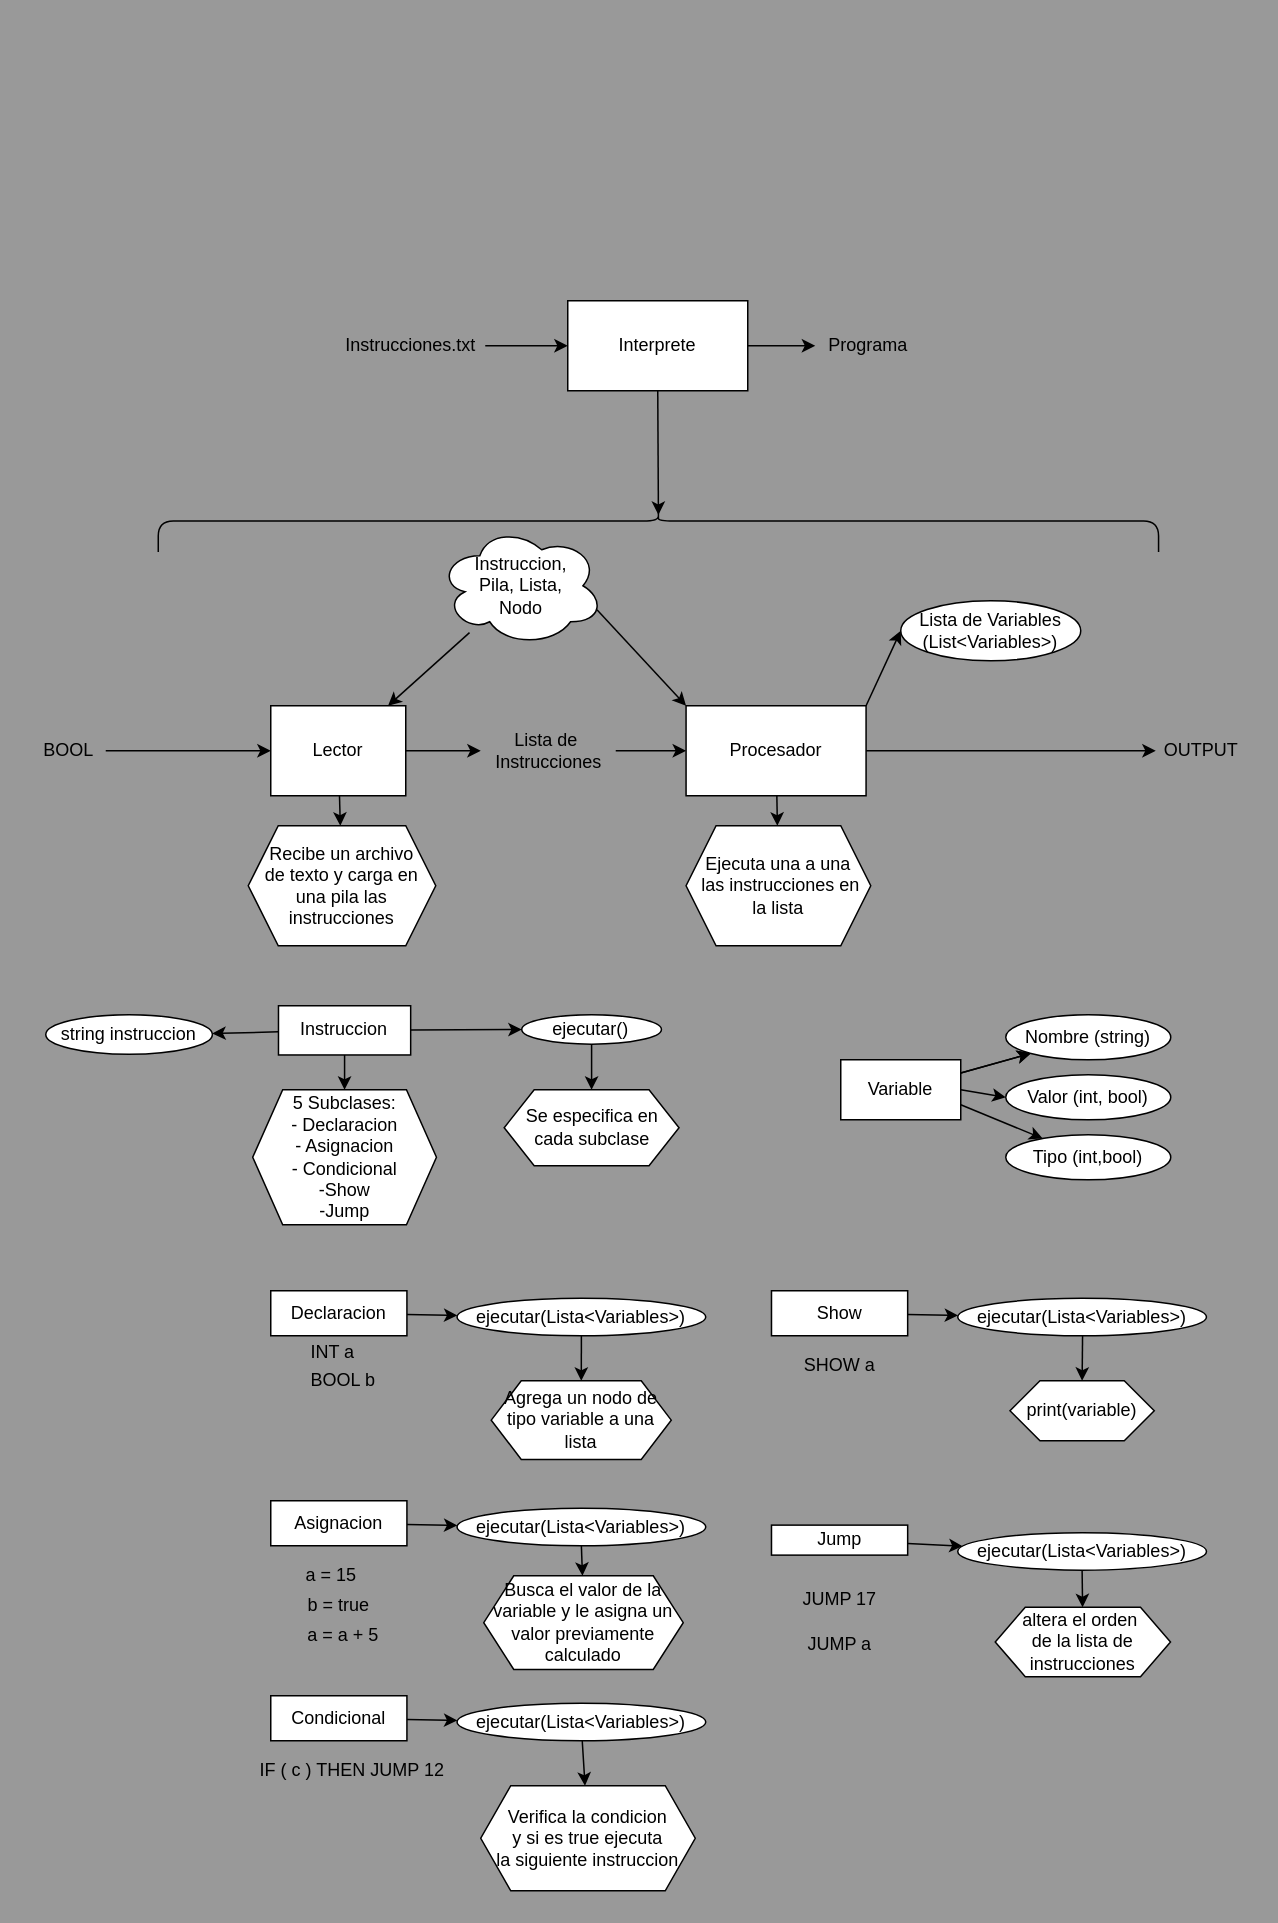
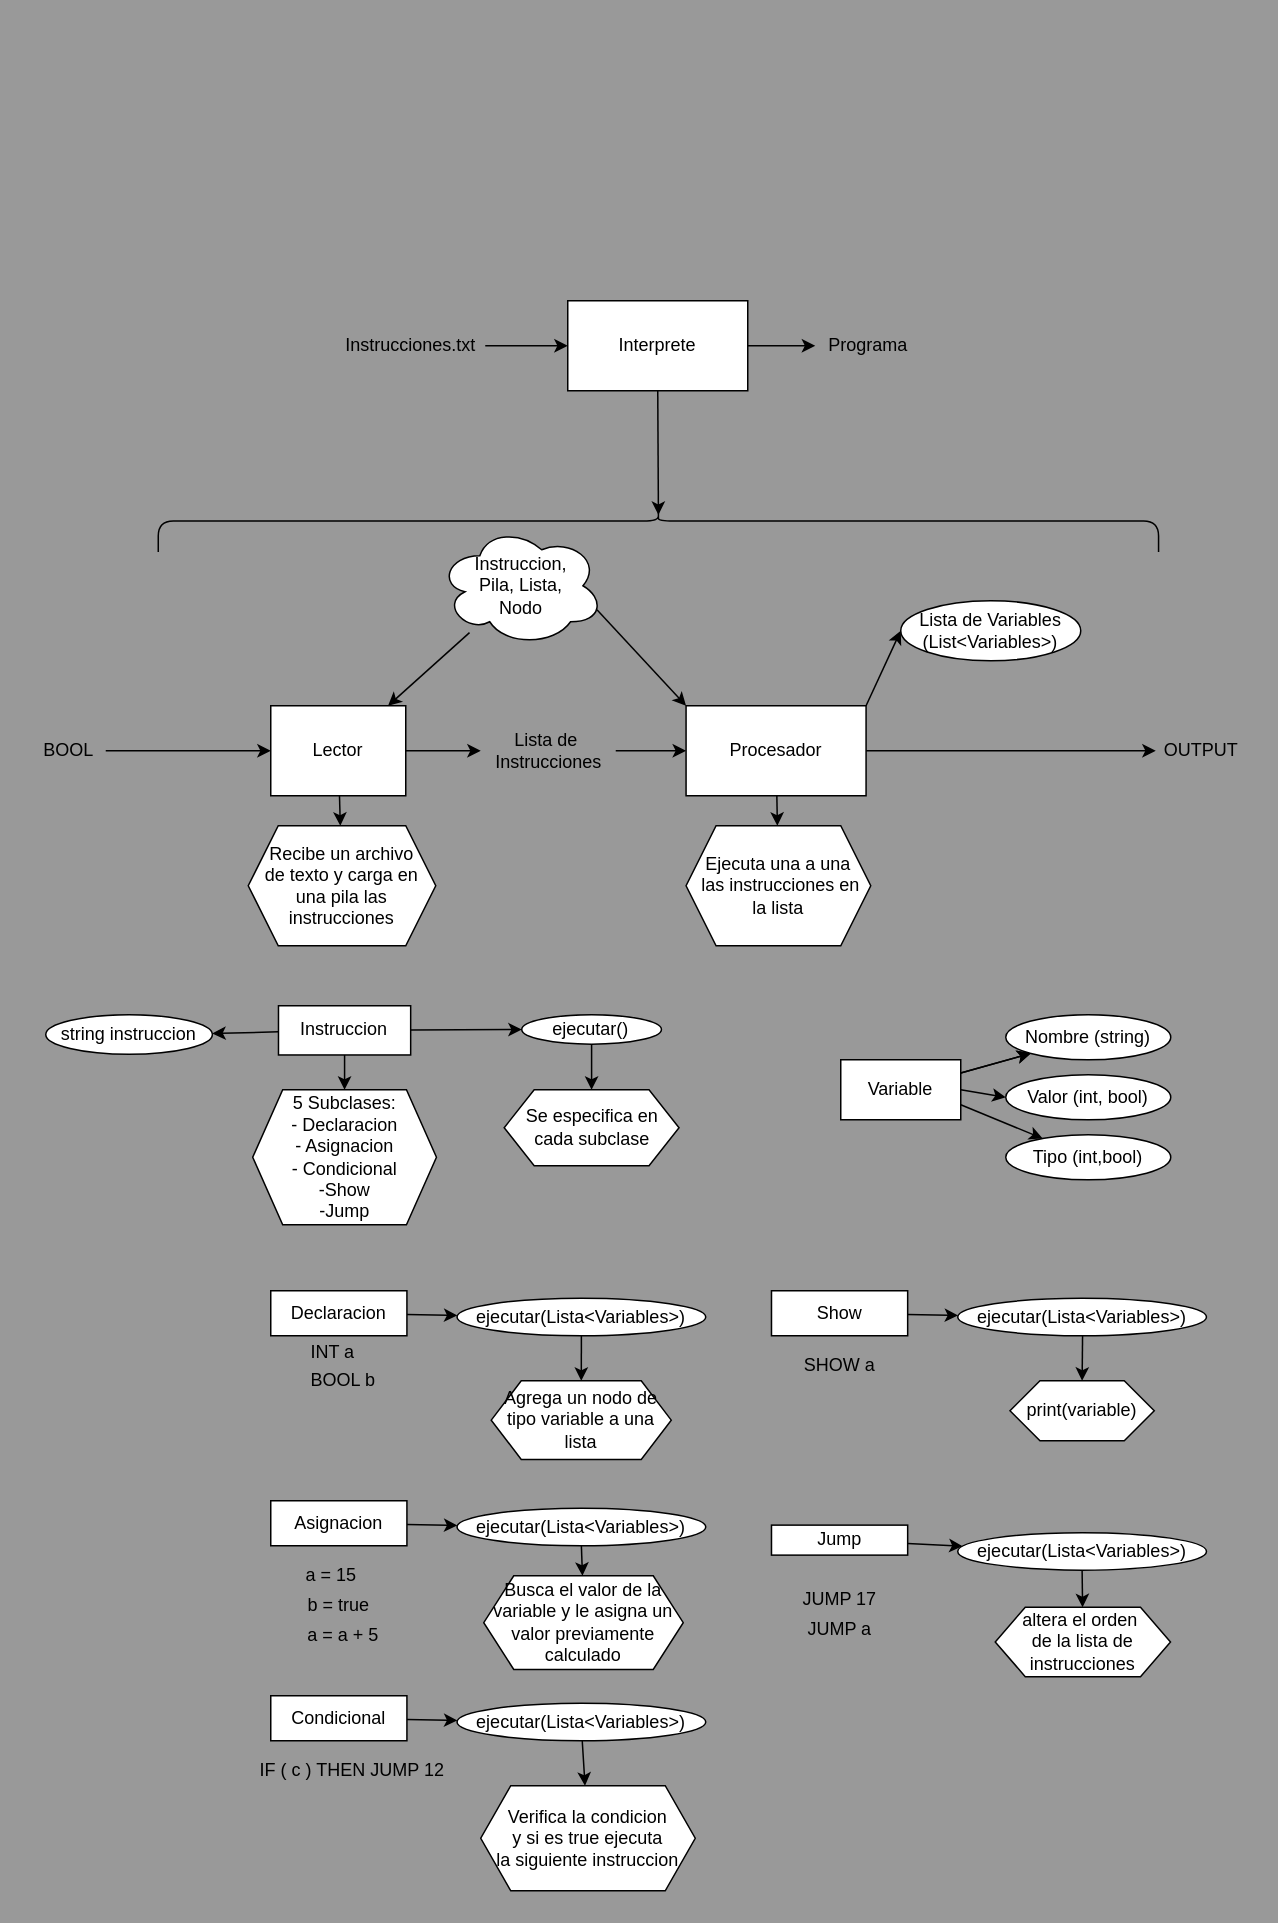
(840, 1645) -> (840, 1630)
